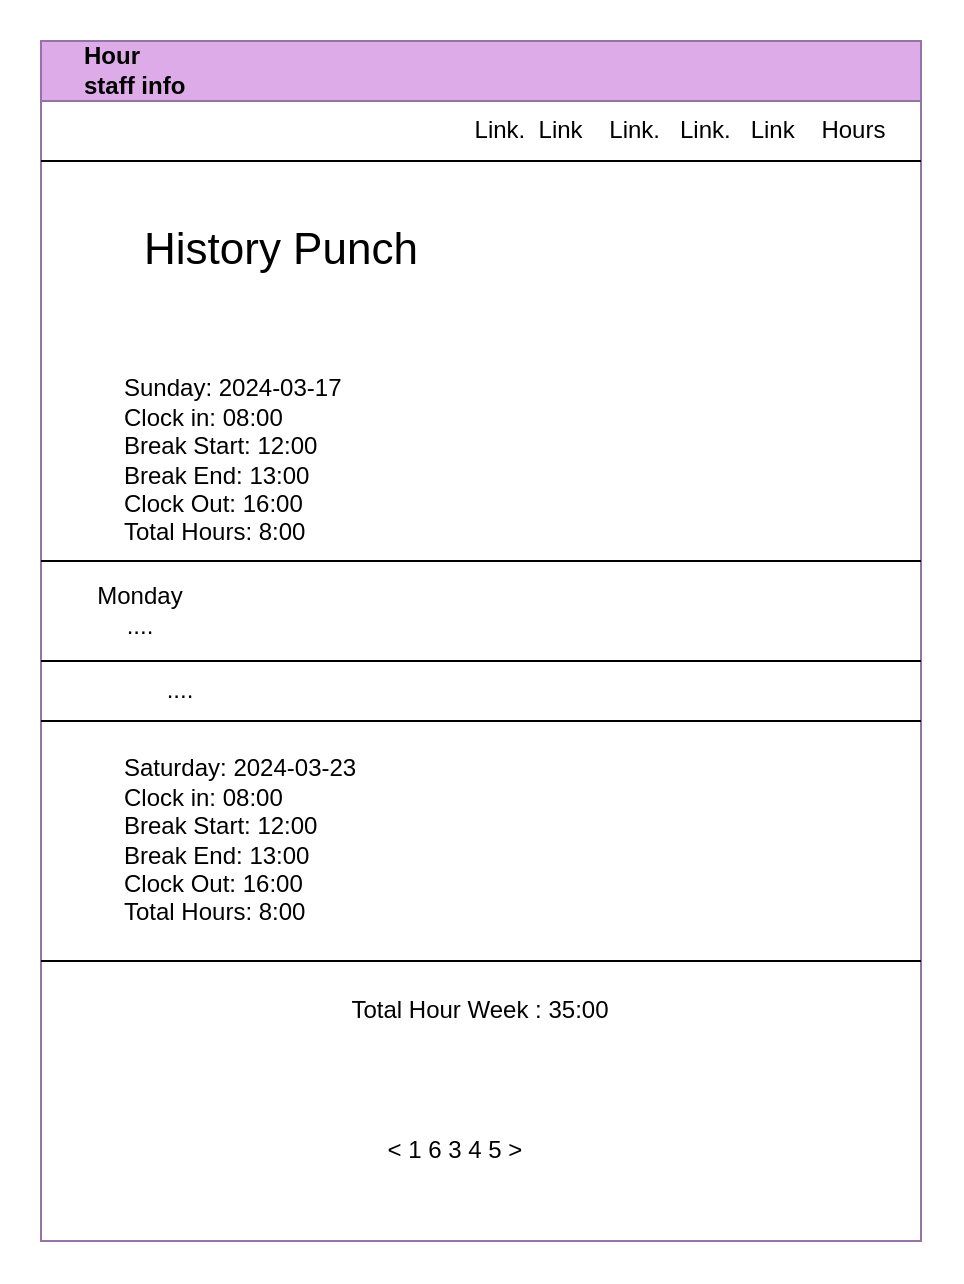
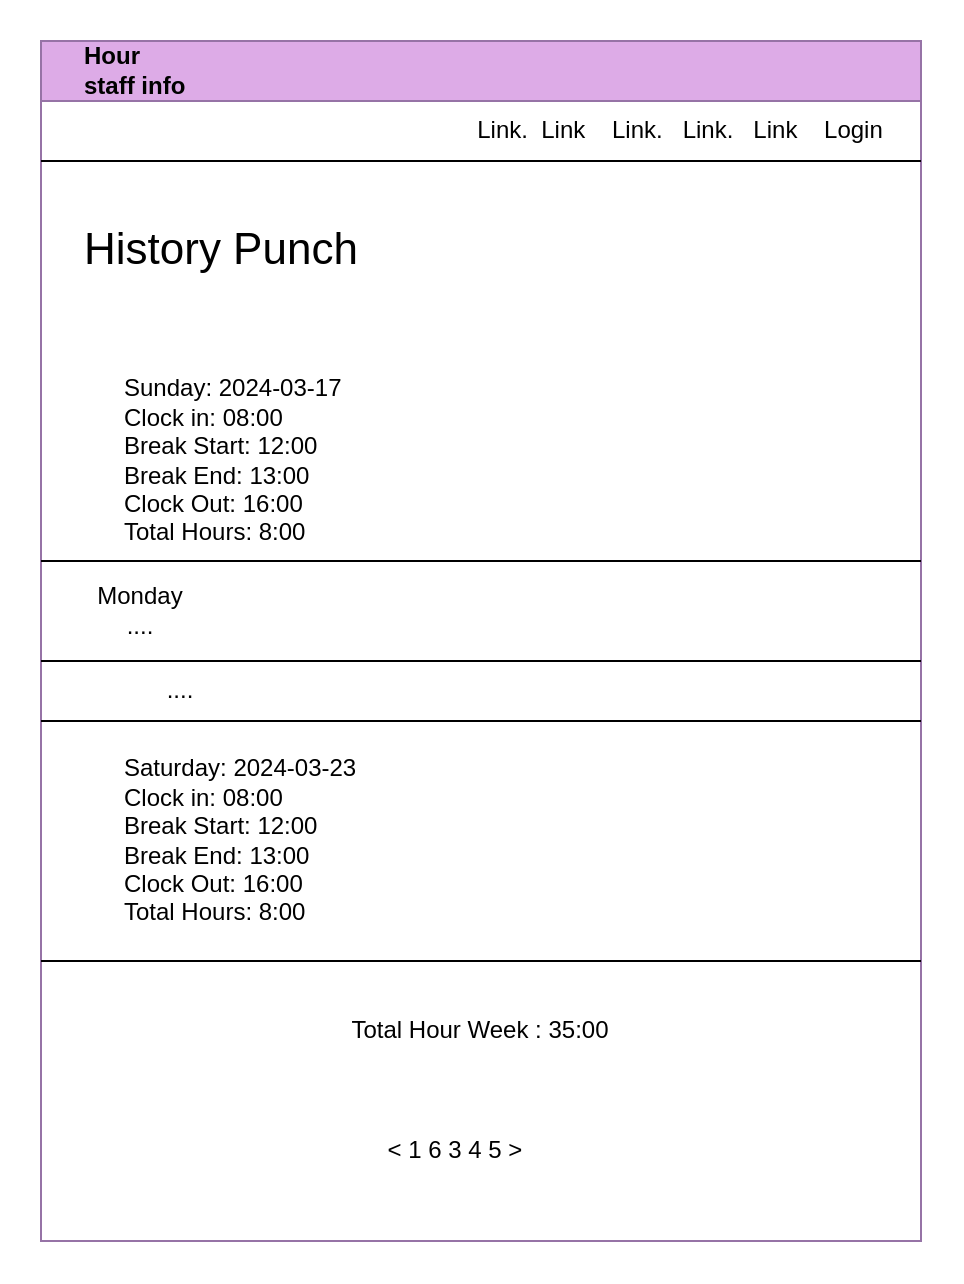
(681, 131) -> (681, 131)
(321, 251) -> (261, 251)
(481, 1011) -> (481, 1031)
